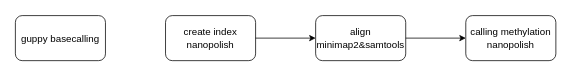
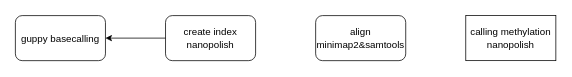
(309, 38) -> (112, 38)
(459, 38) -> none
(510, 38) -> (510, 38)
